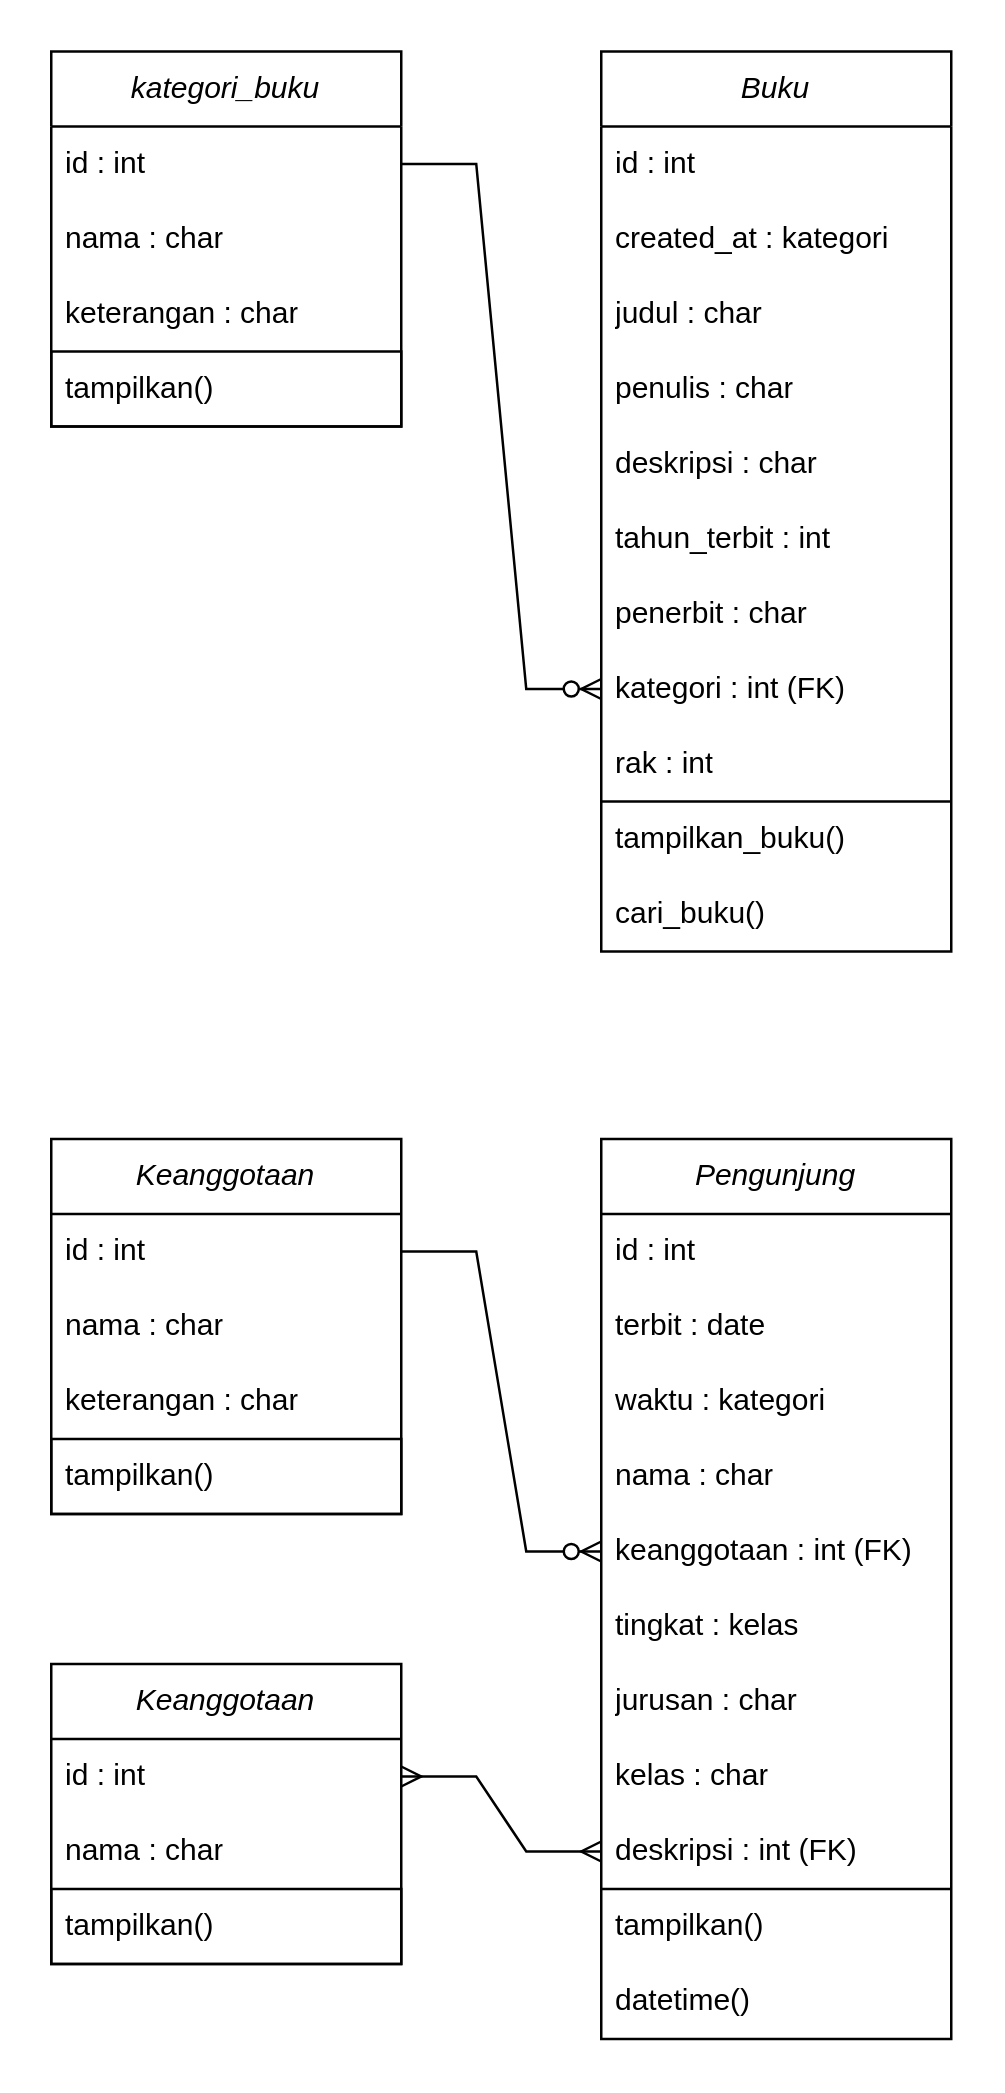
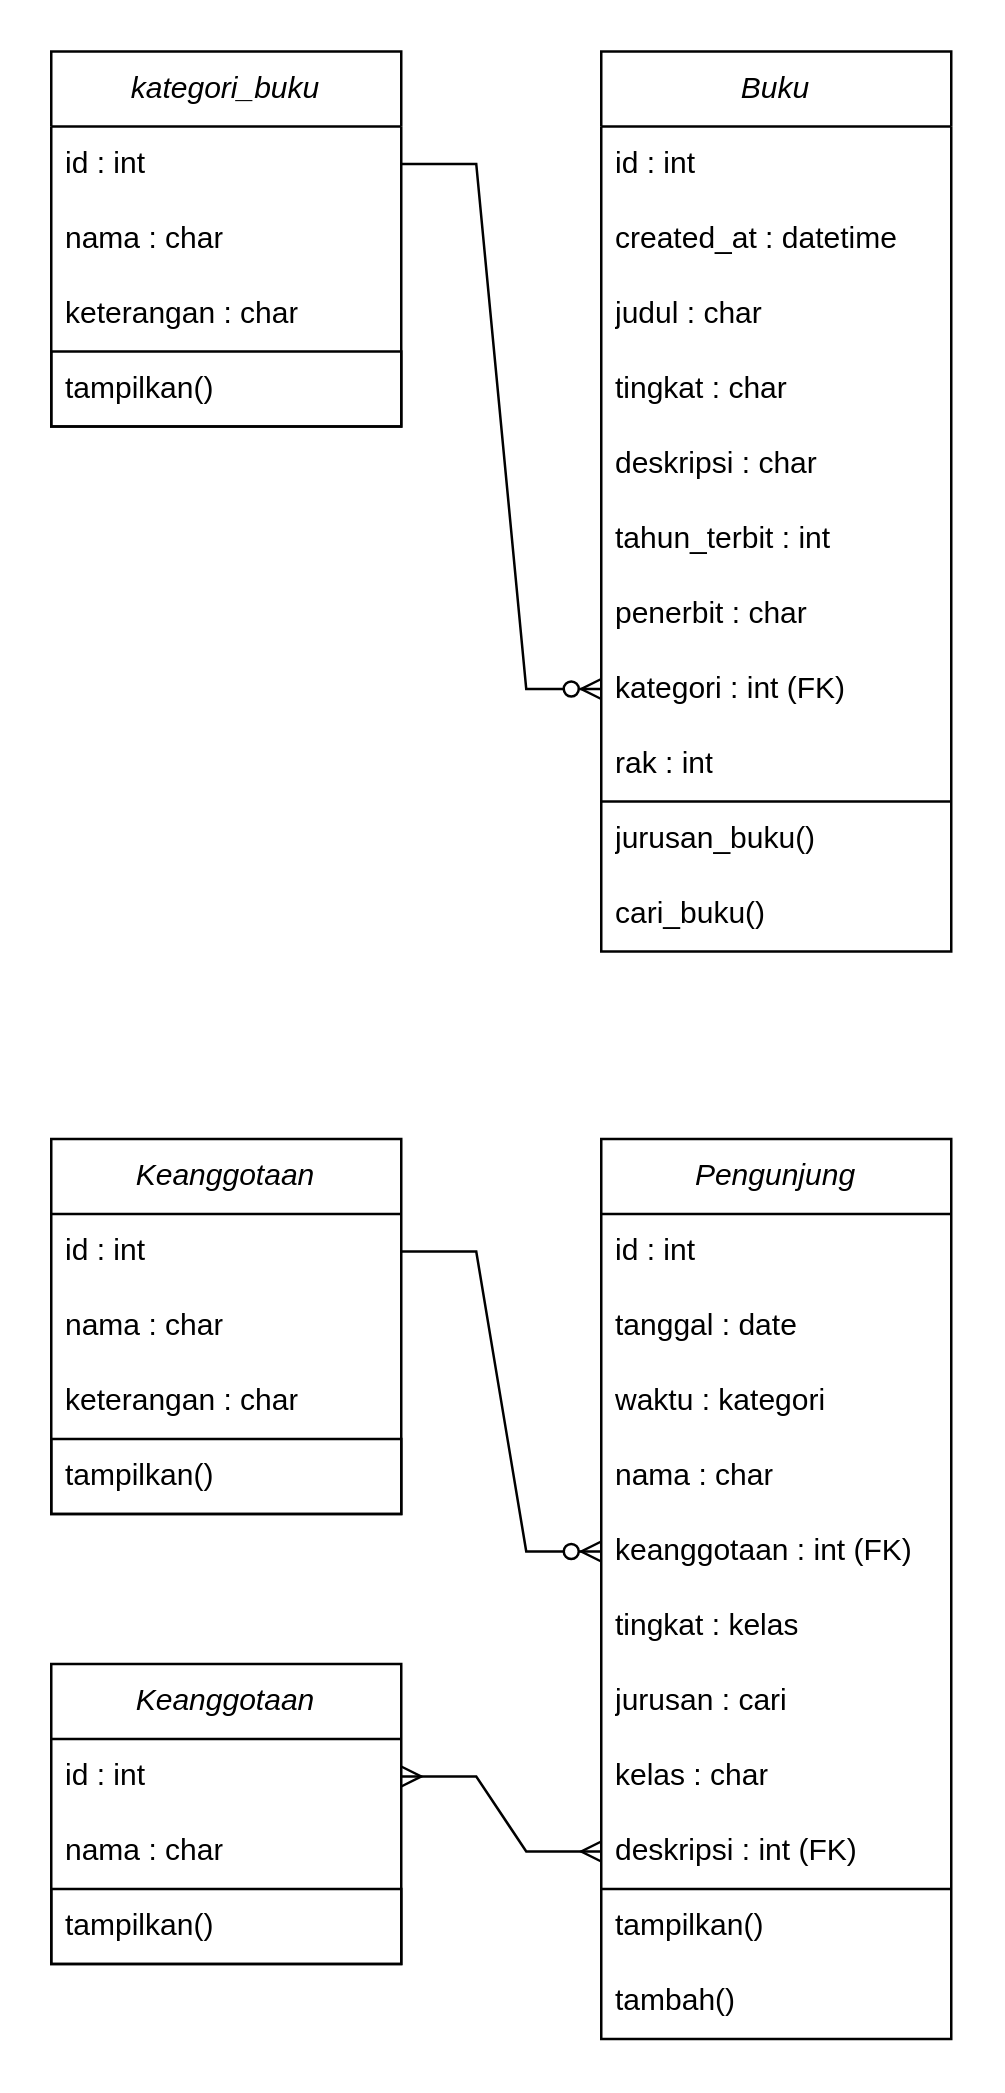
(777, 239) -> (777, 239)
(714, 389) -> (718, 389)
(743, 839) -> (734, 839)
(710, 1326) -> (718, 1326)
(722, 1701) -> (718, 1701)
(696, 2001) -> (683, 2001)
